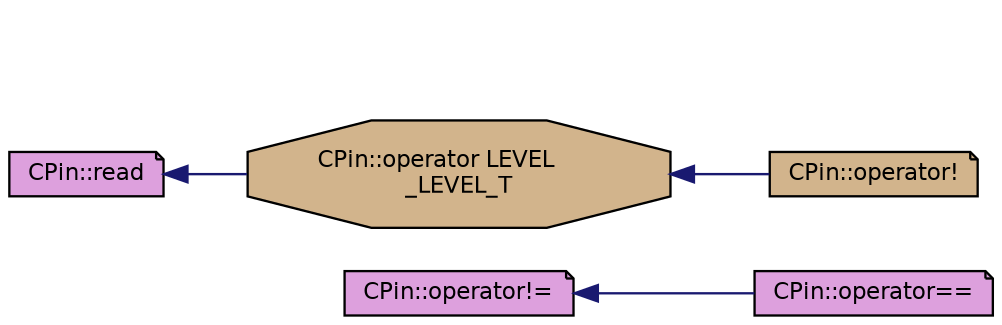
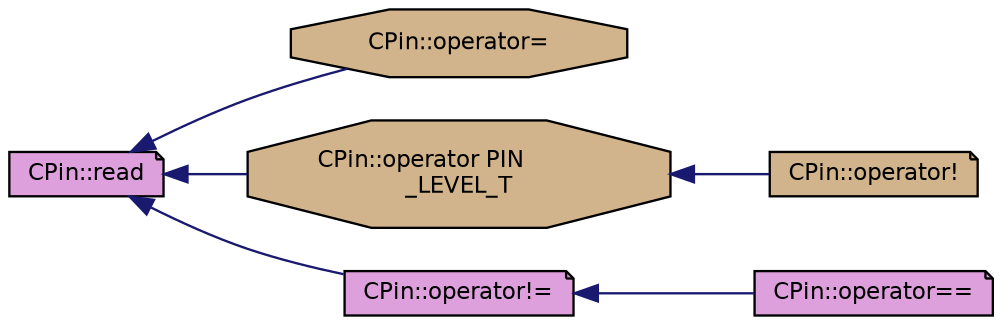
none -> (459, 43)
(459, 174) -> (459, 174)
none -> (245, 248)
